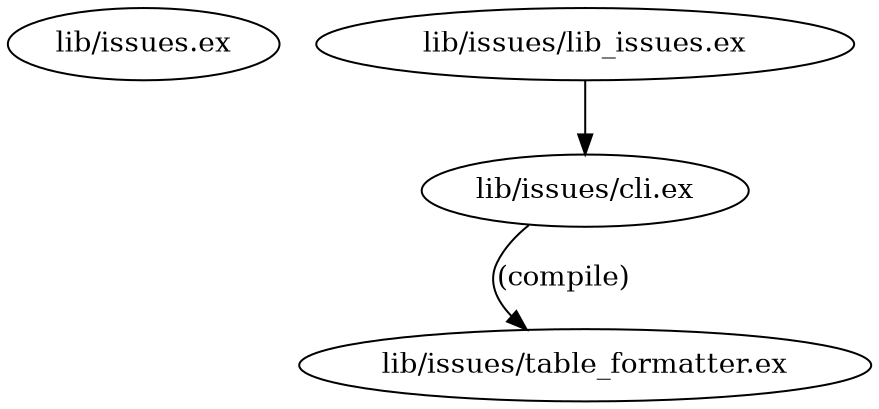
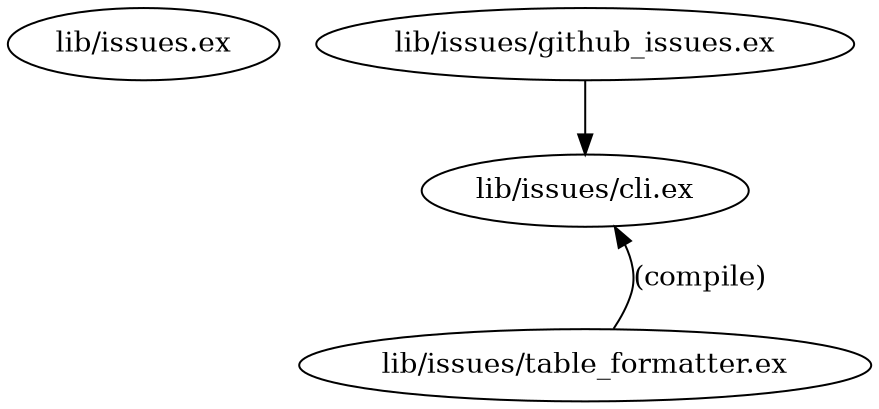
(585, 44) -> (585, 44)
(495, 267) -> (632, 288)
